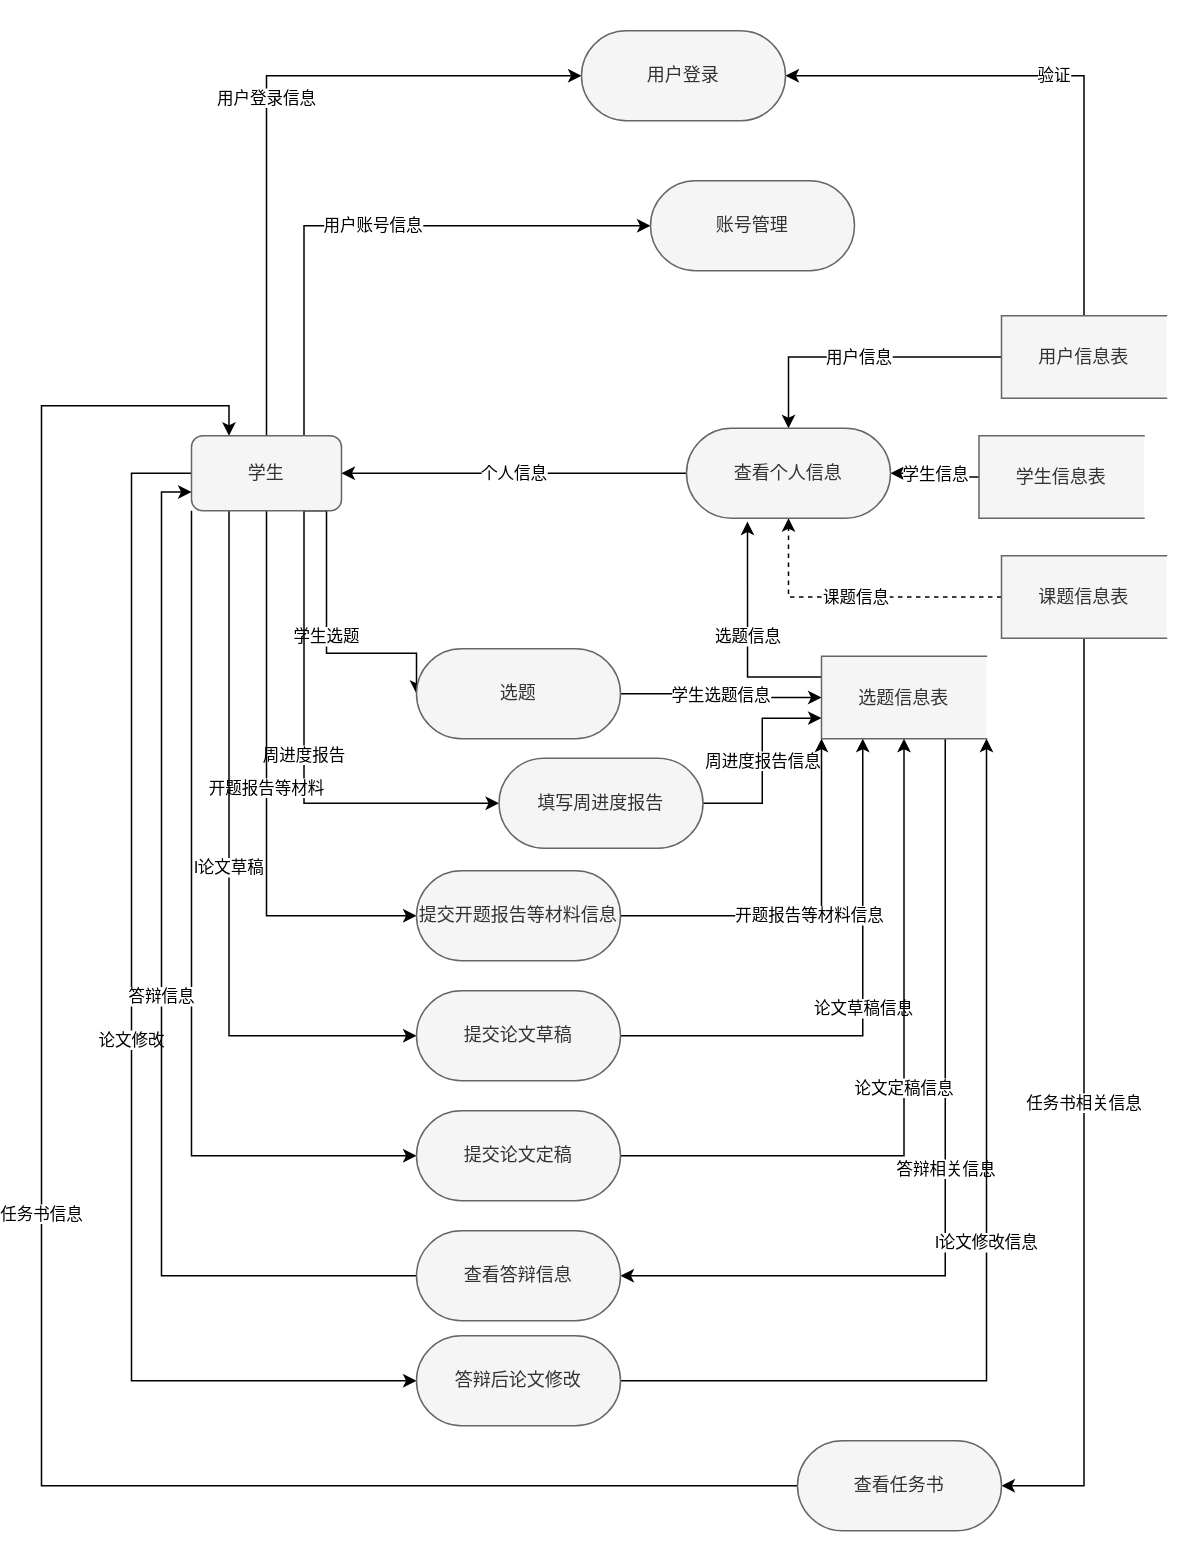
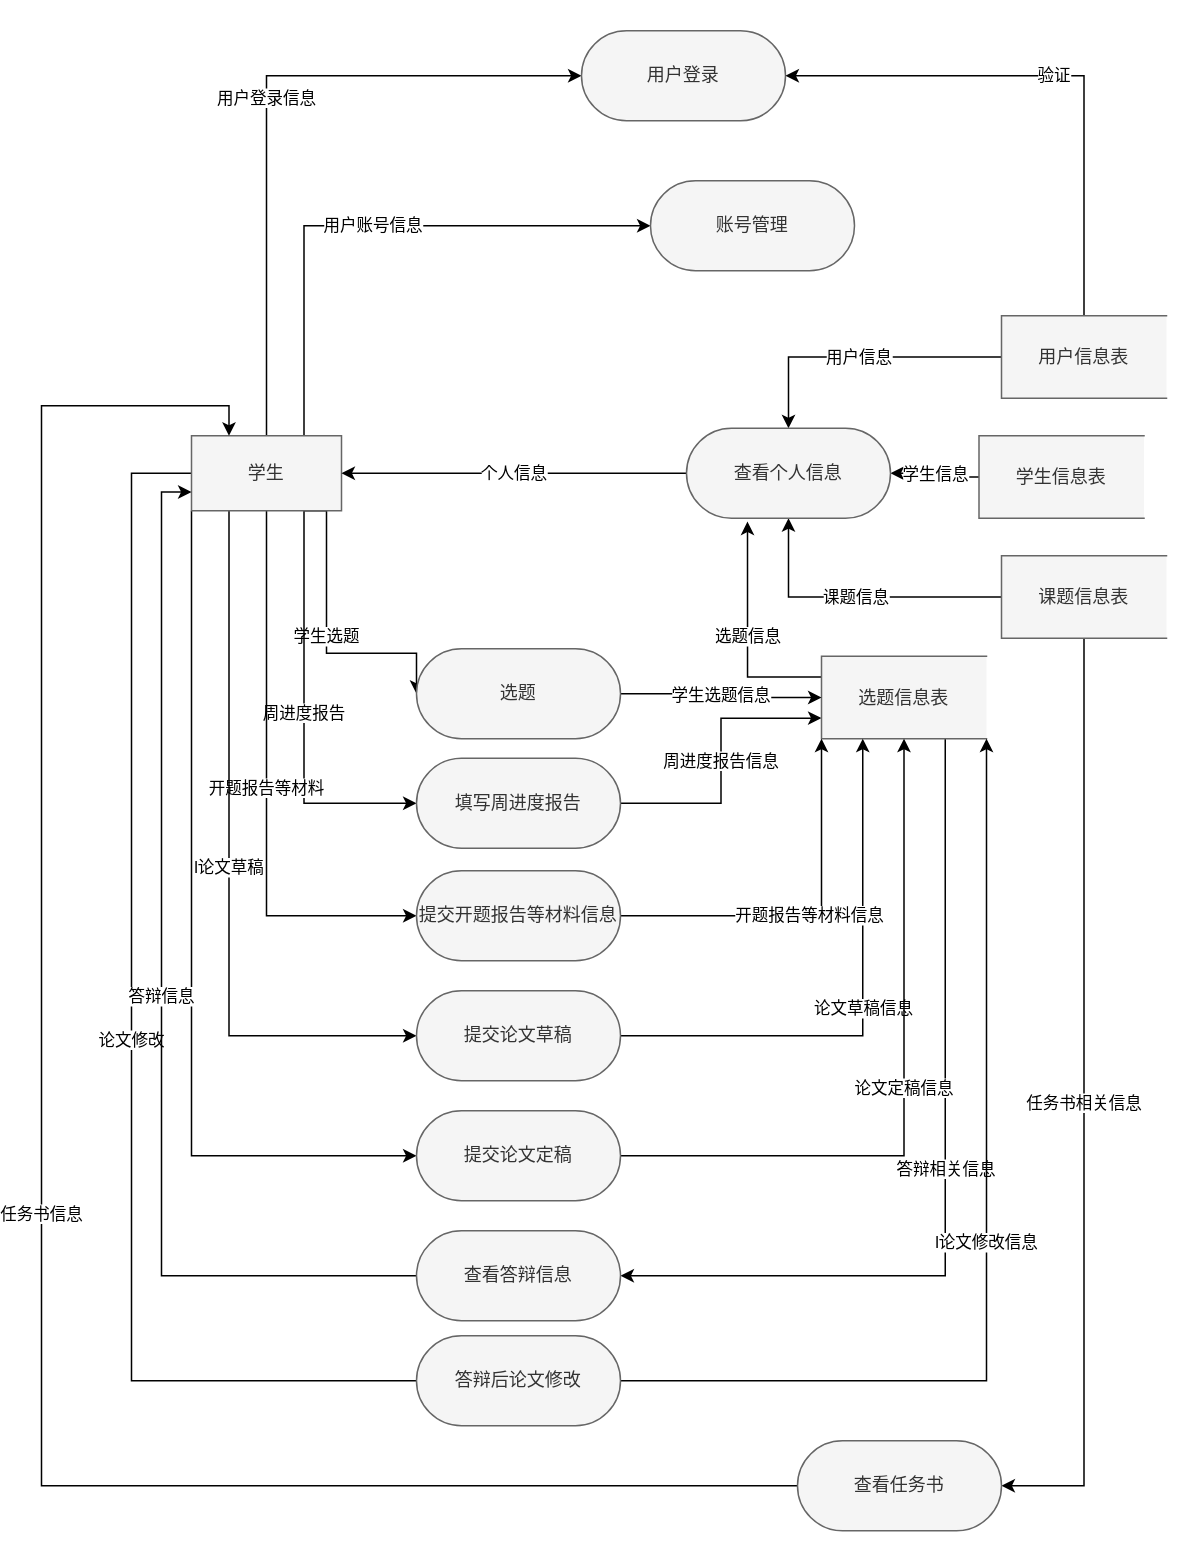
(266, 473) -> (266, 473)
(946, 597) -> (946, 597)
(601, 803) -> (518, 803)
(405, 1381) -> (409, 1381)
